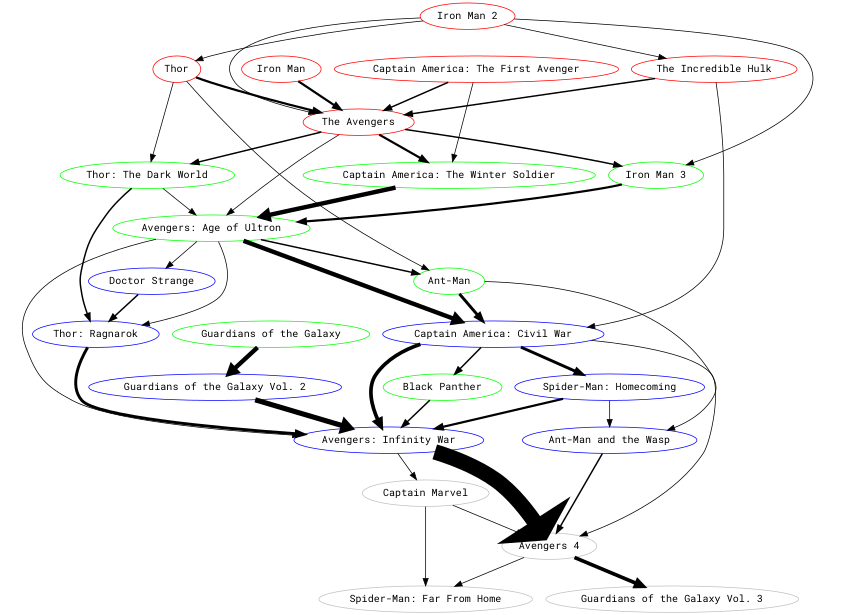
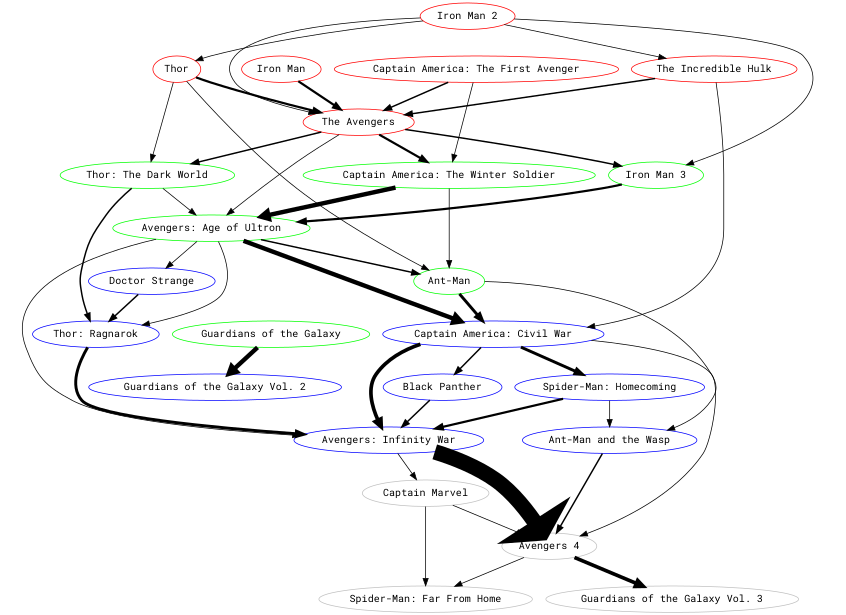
none -> (449, 224)
(443, 387) -> (443, 387)
(299, 413) -> none
